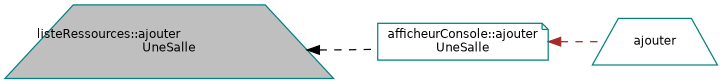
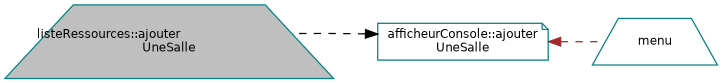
(655, 42) -> (655, 42)
(348, 50) -> (329, 33)
